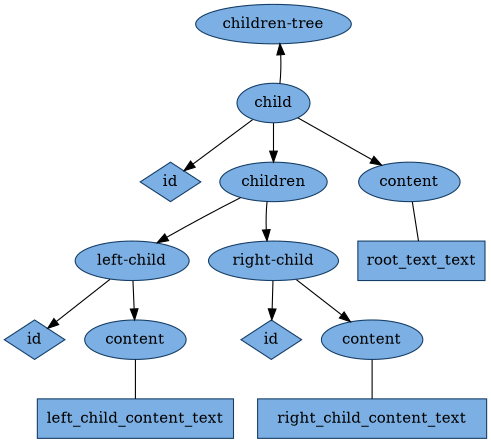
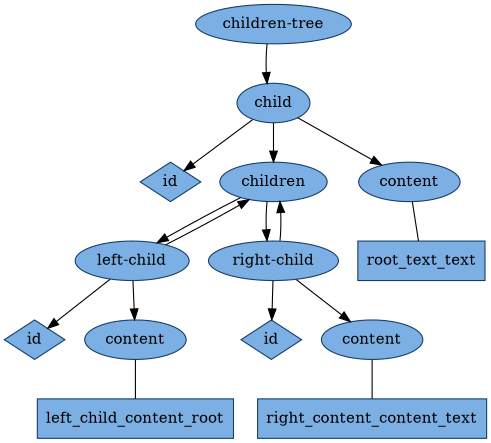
(281, 69) -> (266, 58)
none -> (203, 225)
none -> (281, 227)
(135, 419) -> (135, 419)
(372, 419) -> (372, 419)
